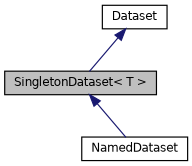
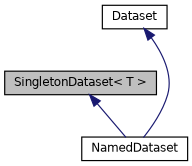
(104, 55) -> (169, 89)
